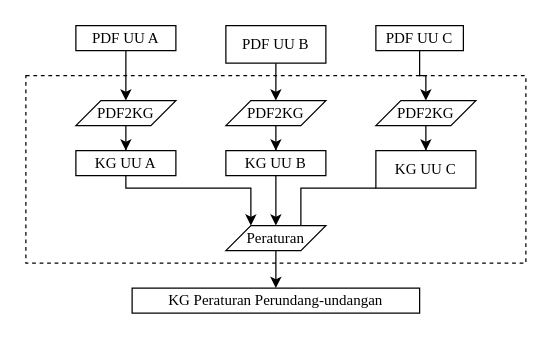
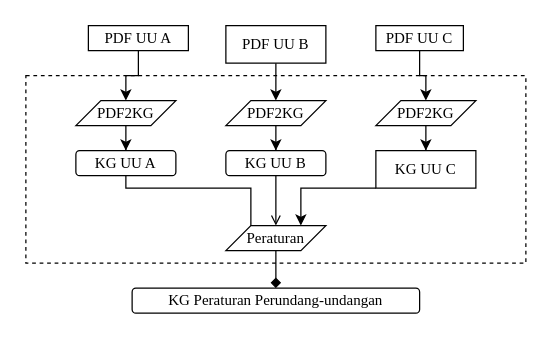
(126, 38) -> (138, 38)
(126, 163) -> (126, 163)
(276, 163) -> (276, 163)
(251, 216) -> (251, 219)
(276, 216) -> (276, 217)
(301, 219) -> (301, 216)
(276, 278) -> (276, 277)
(276, 301) -> (276, 301)
